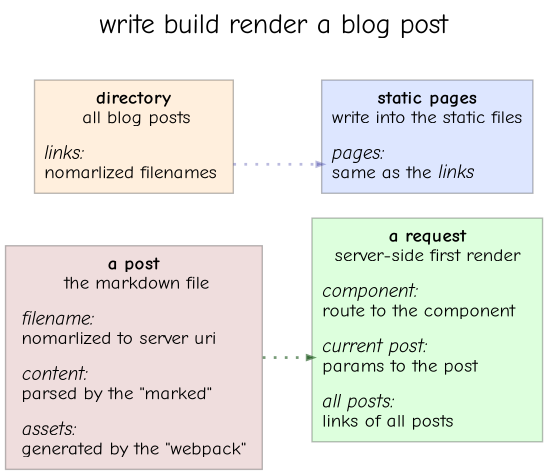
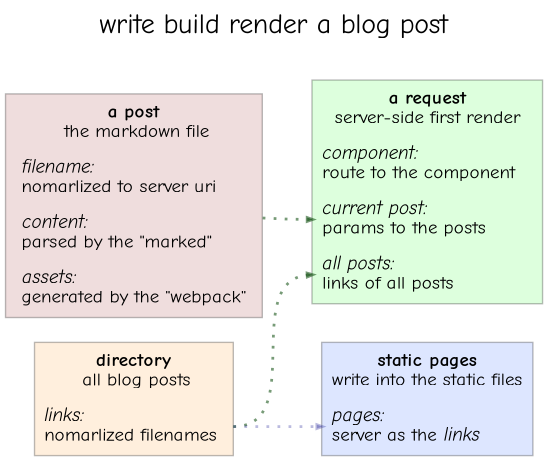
(385, 173) -> (388, 435)
none -> (273, 353)
(400, 366) -> (405, 228)
